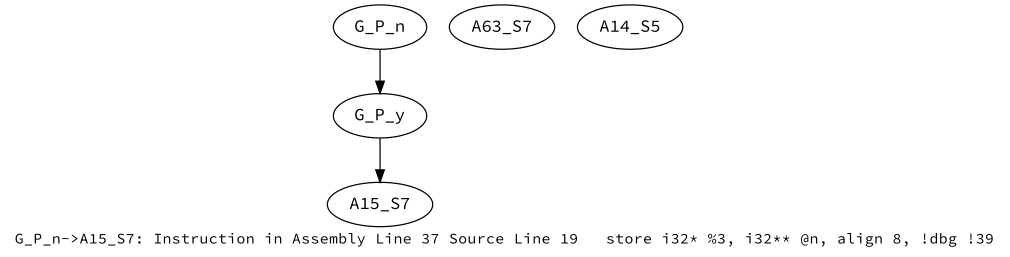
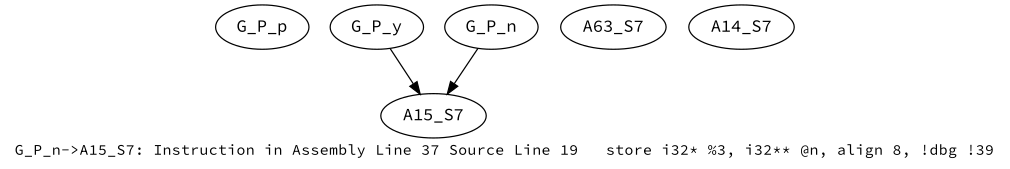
none -> (262, 27)
(630, 27) -> (742, 27)
(380, 65) -> (466, 66)
